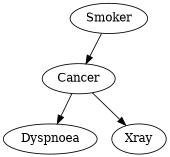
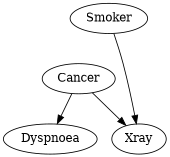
(96, 45) -> (126, 74)
